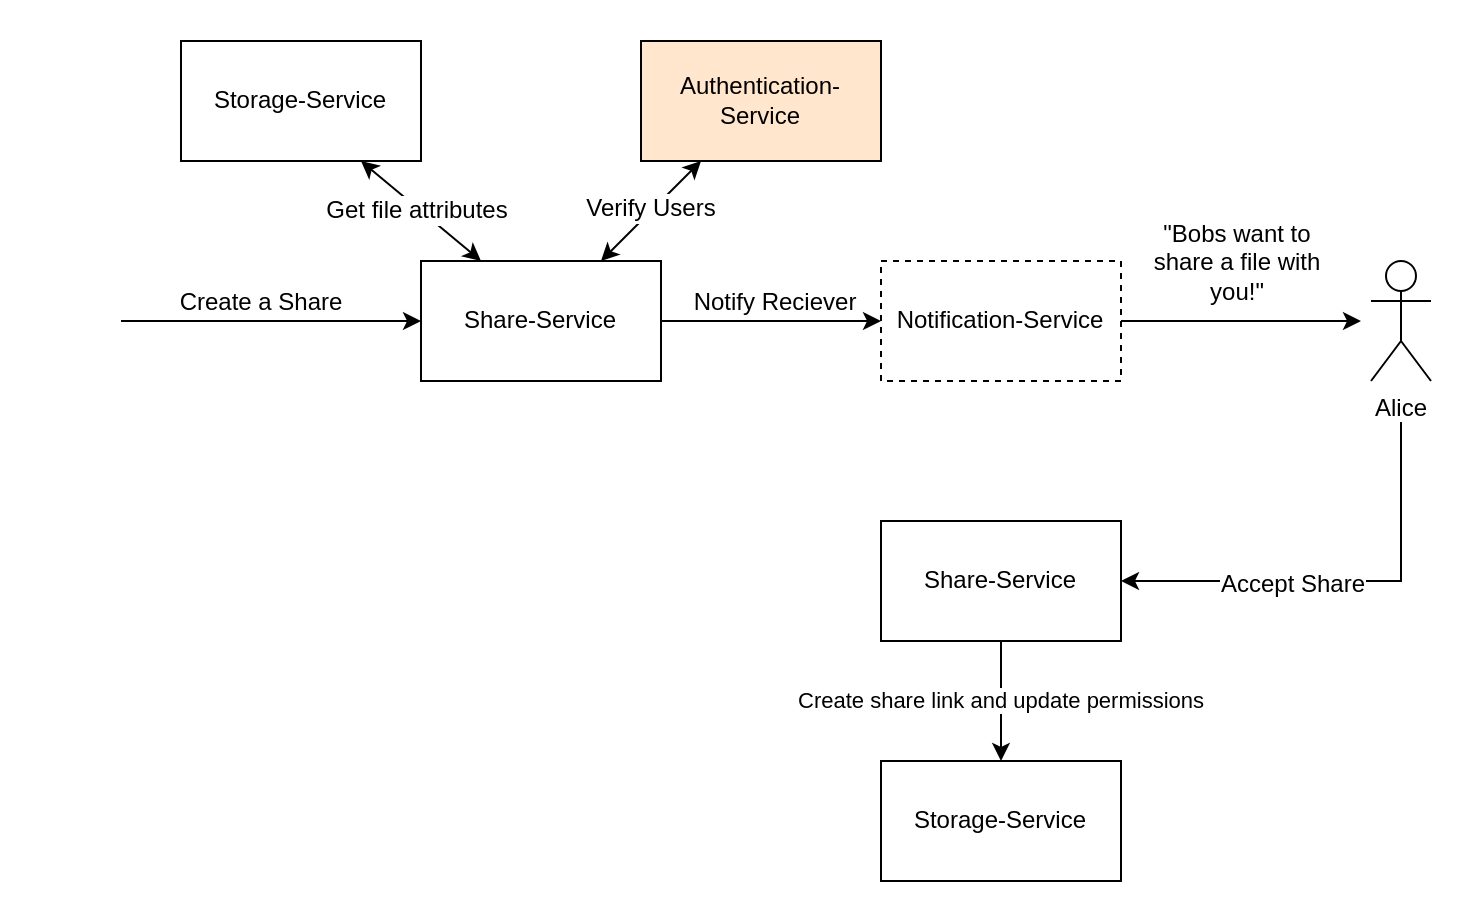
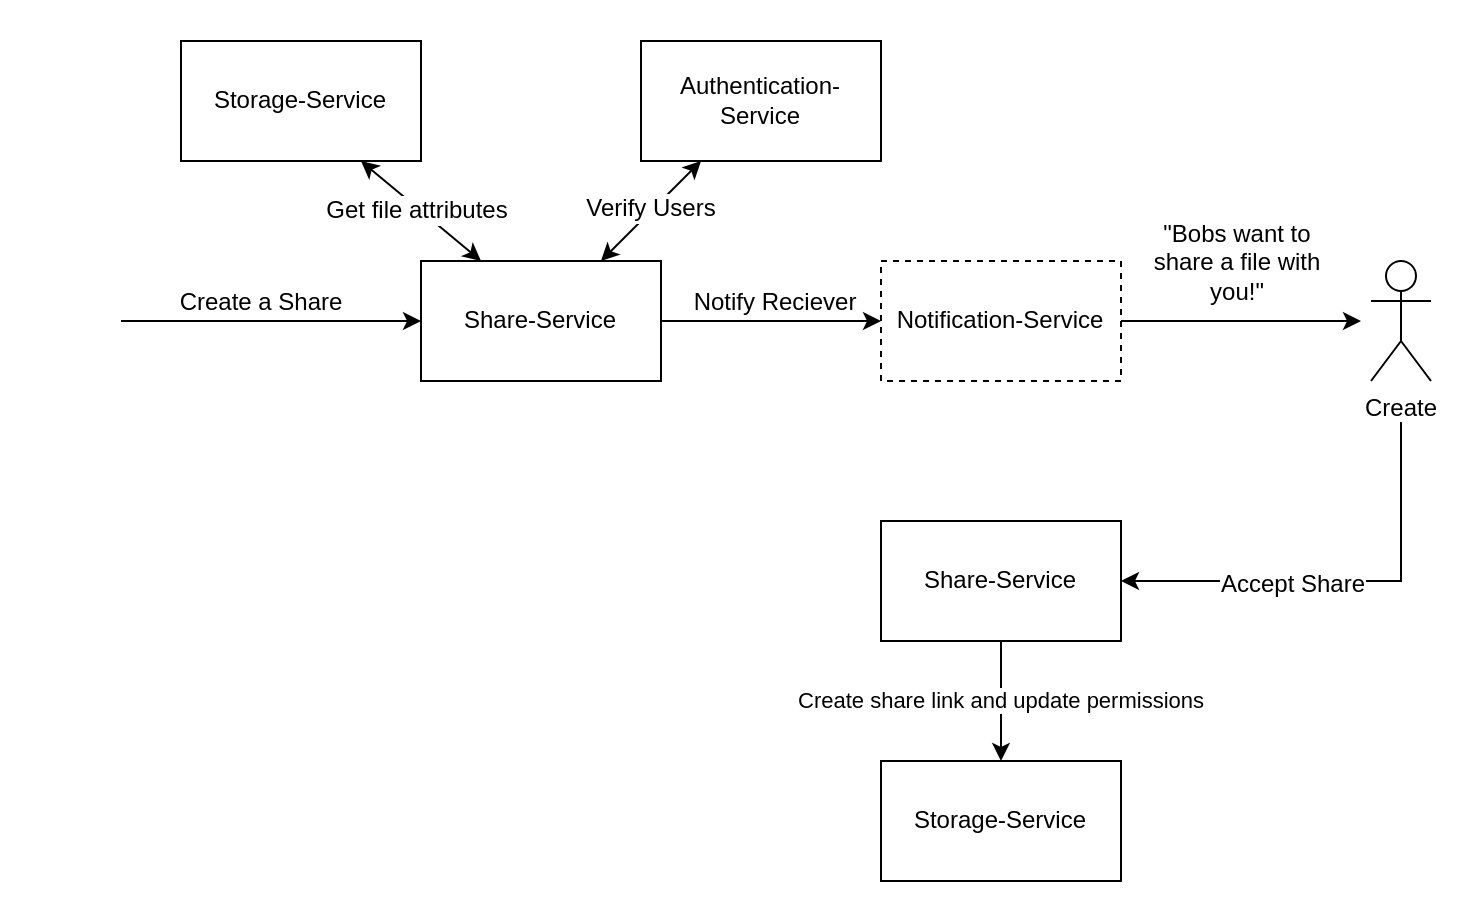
(761, 101) -> (761, 101)
(1402, 409) -> (1402, 409)
